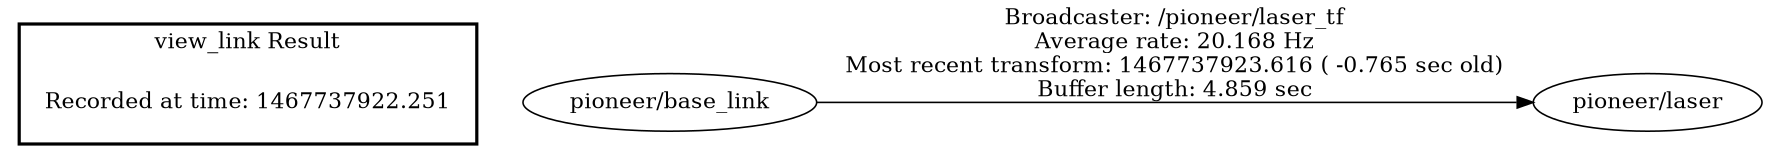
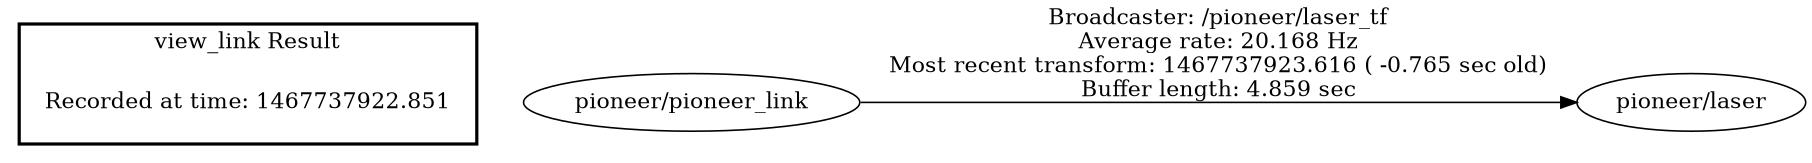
(248, 102) -> (248, 102)
(670, 102) -> (692, 102)
